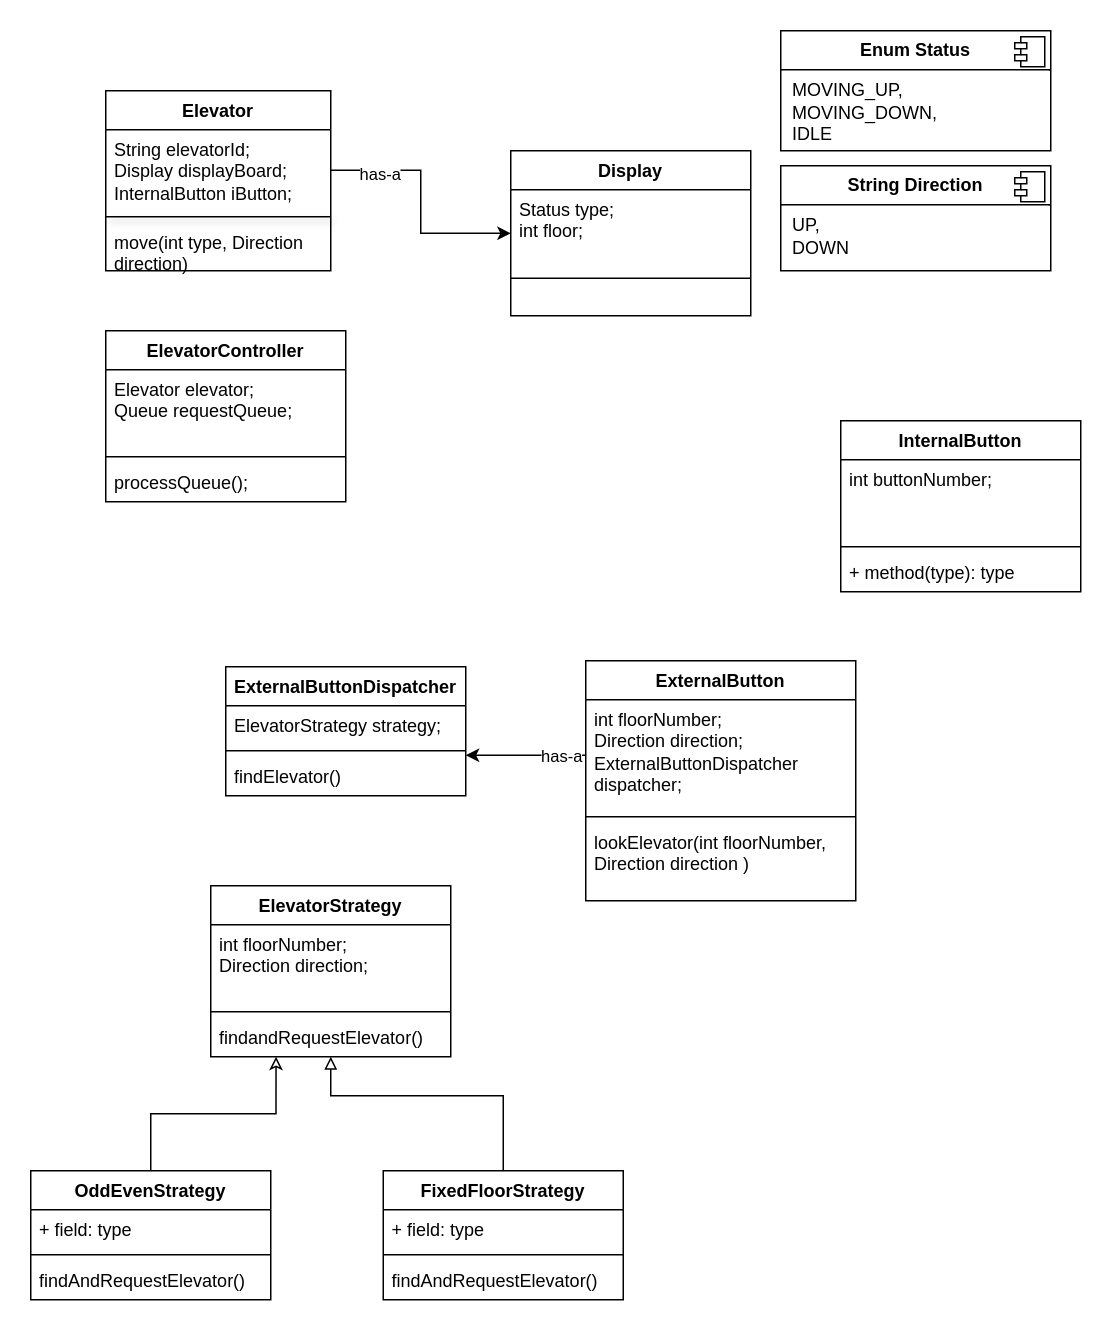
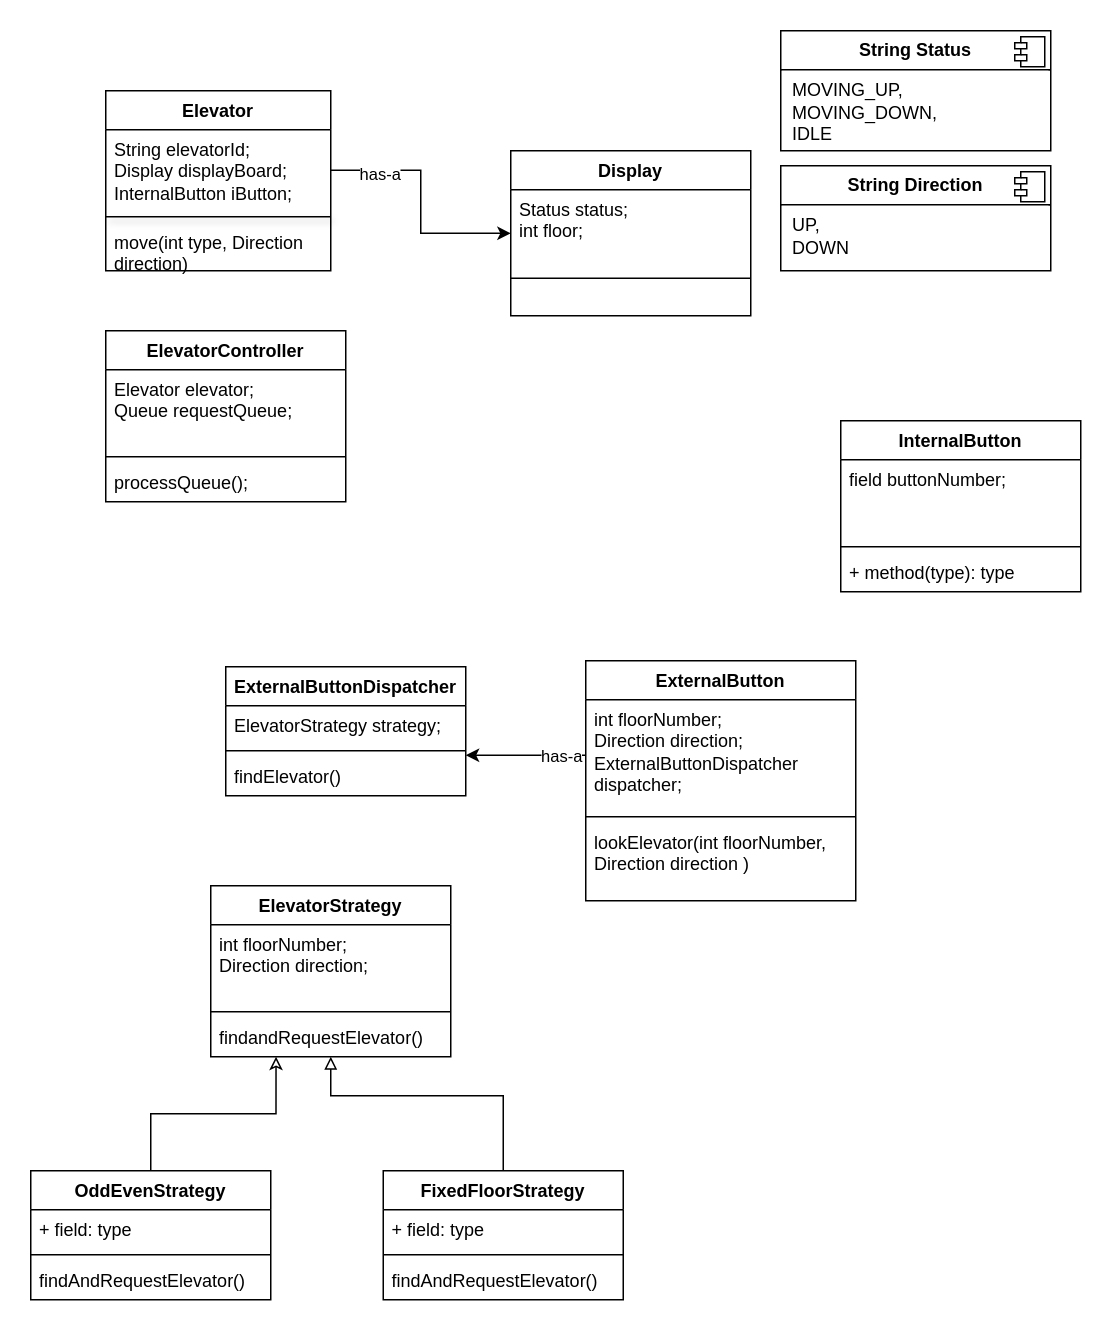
(839, 31) -> (842, 31)
(576, 222) -> (586, 222)
(928, 481) -> (936, 481)
